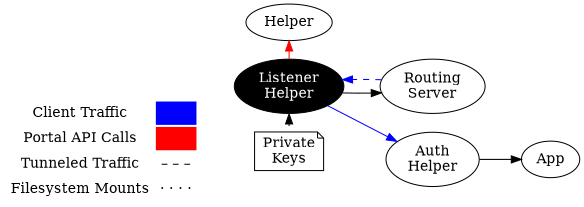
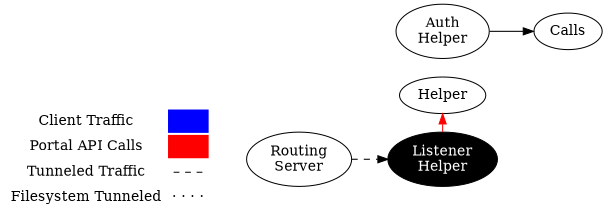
(367, 79) -> (365, 159)
(357, 93) -> none
(358, 121) -> none
(289, 151) -> none
(551, 159) -> (568, 31)
(80, 189) -> (86, 197)
